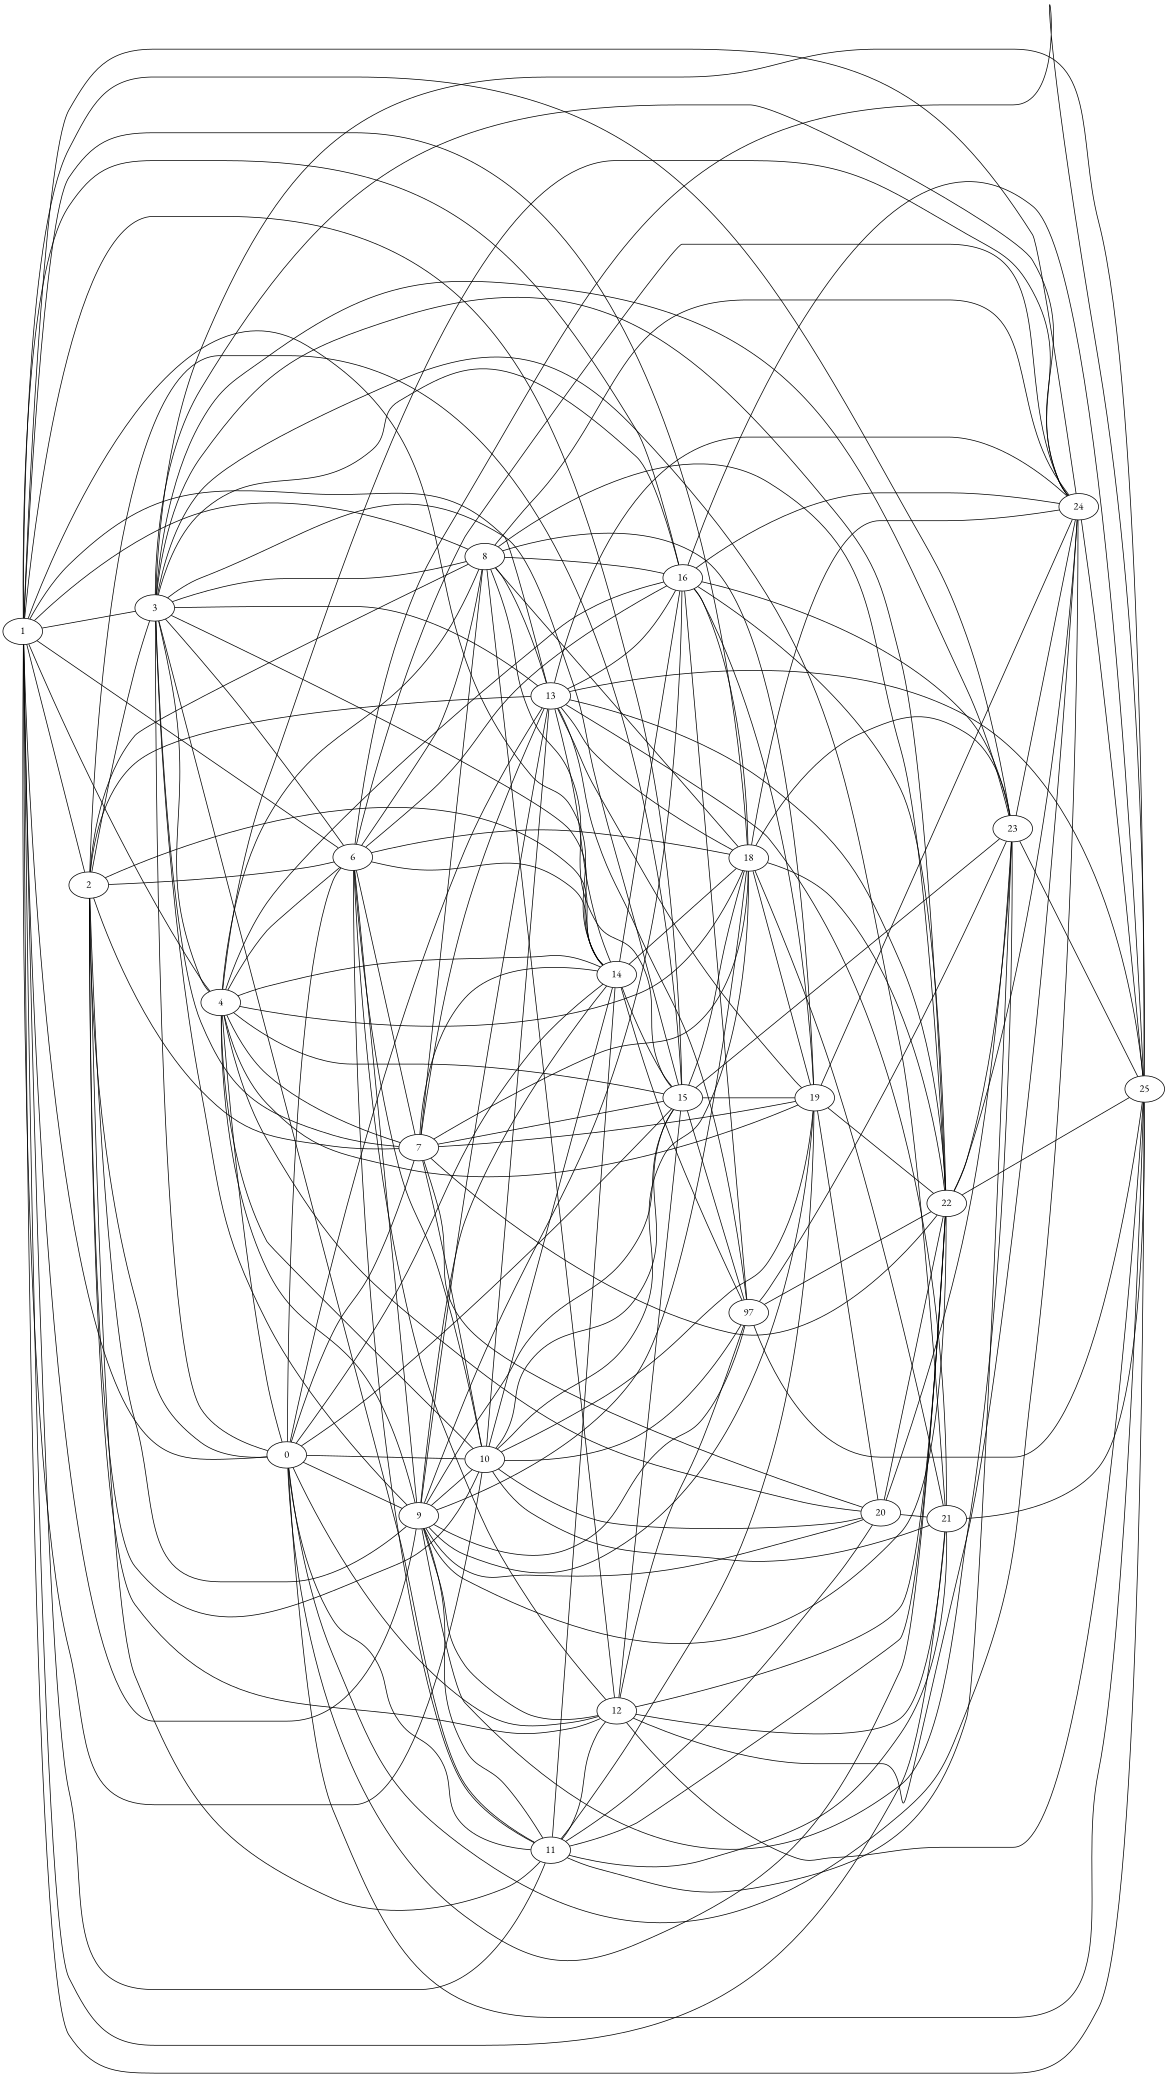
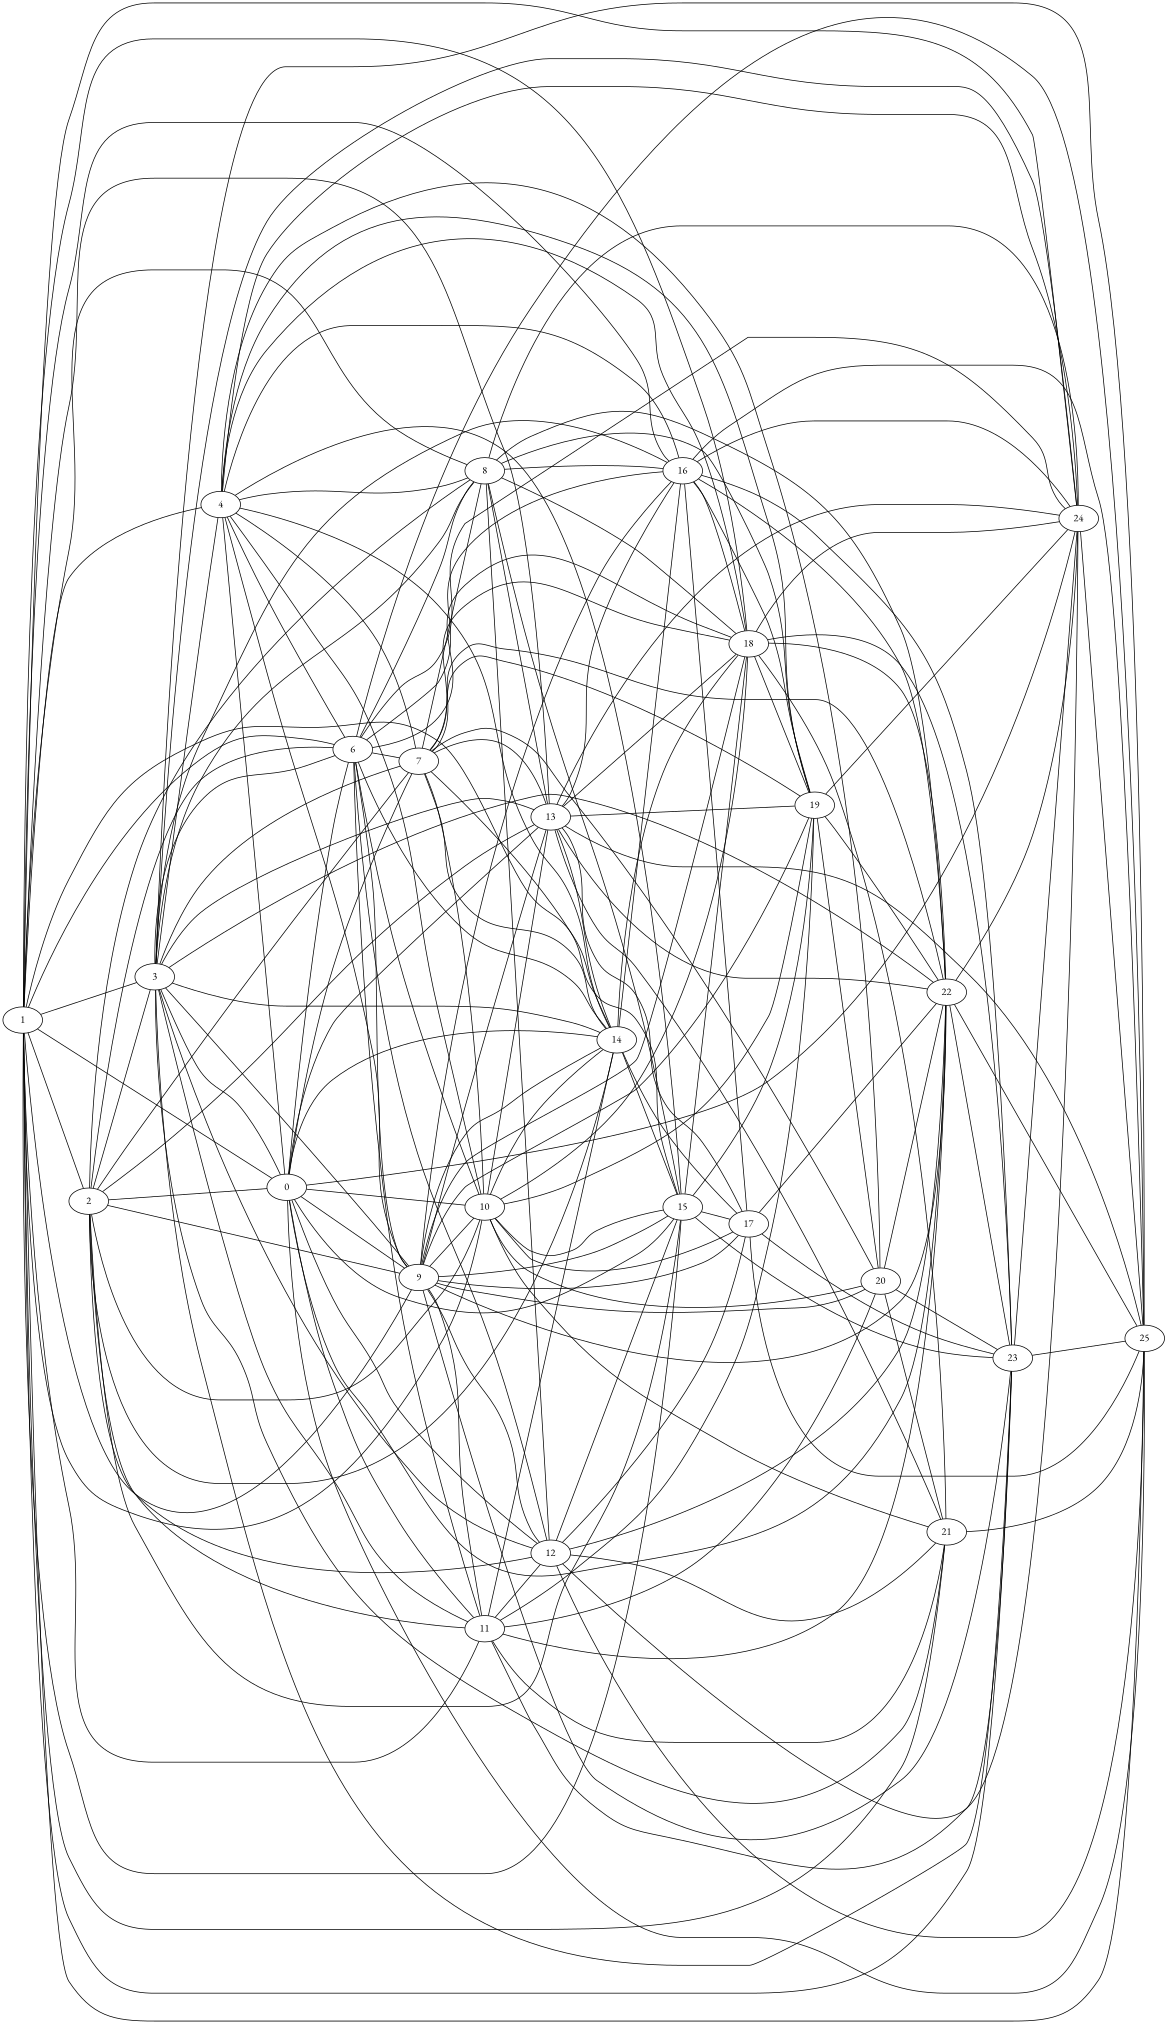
(547, 608) -> (287, 1293)
(749, 1313) -> (749, 1224)
